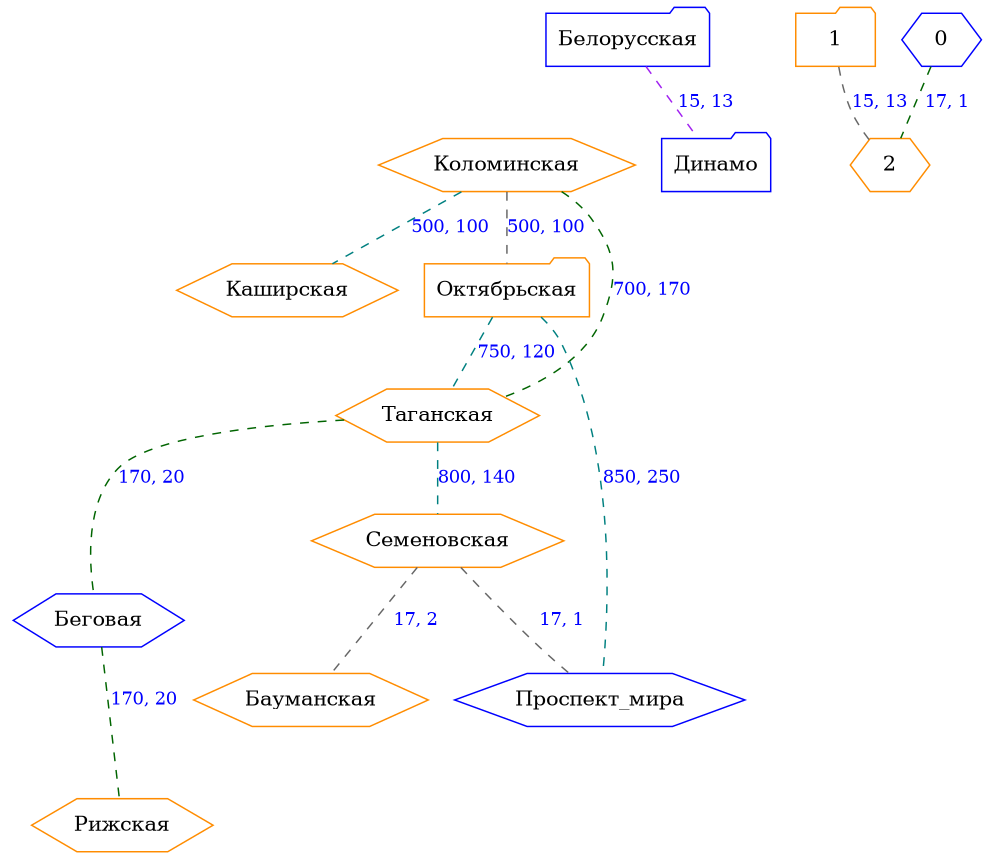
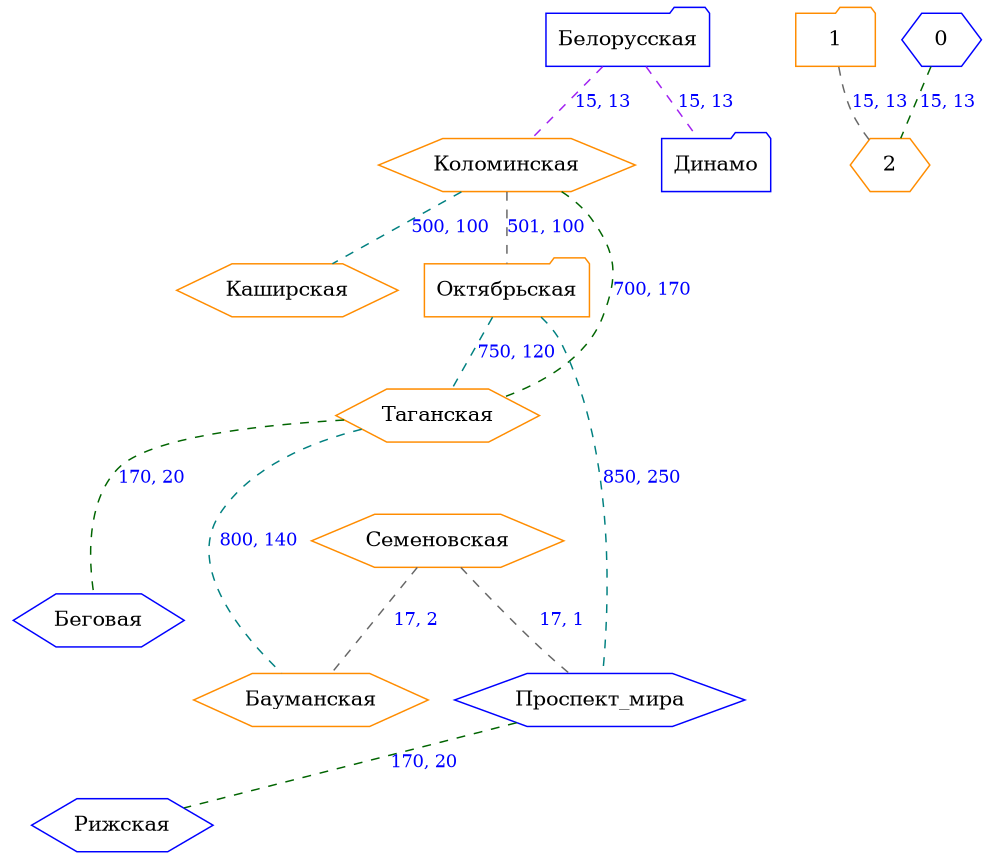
none -> (567, 102)
(948, 102) -> (948, 102)
(546, 228) -> (546, 228)
(438, 478) -> (217, 521)
(110, 723) -> (350, 765)
(122, 825) -> (122, 825)
